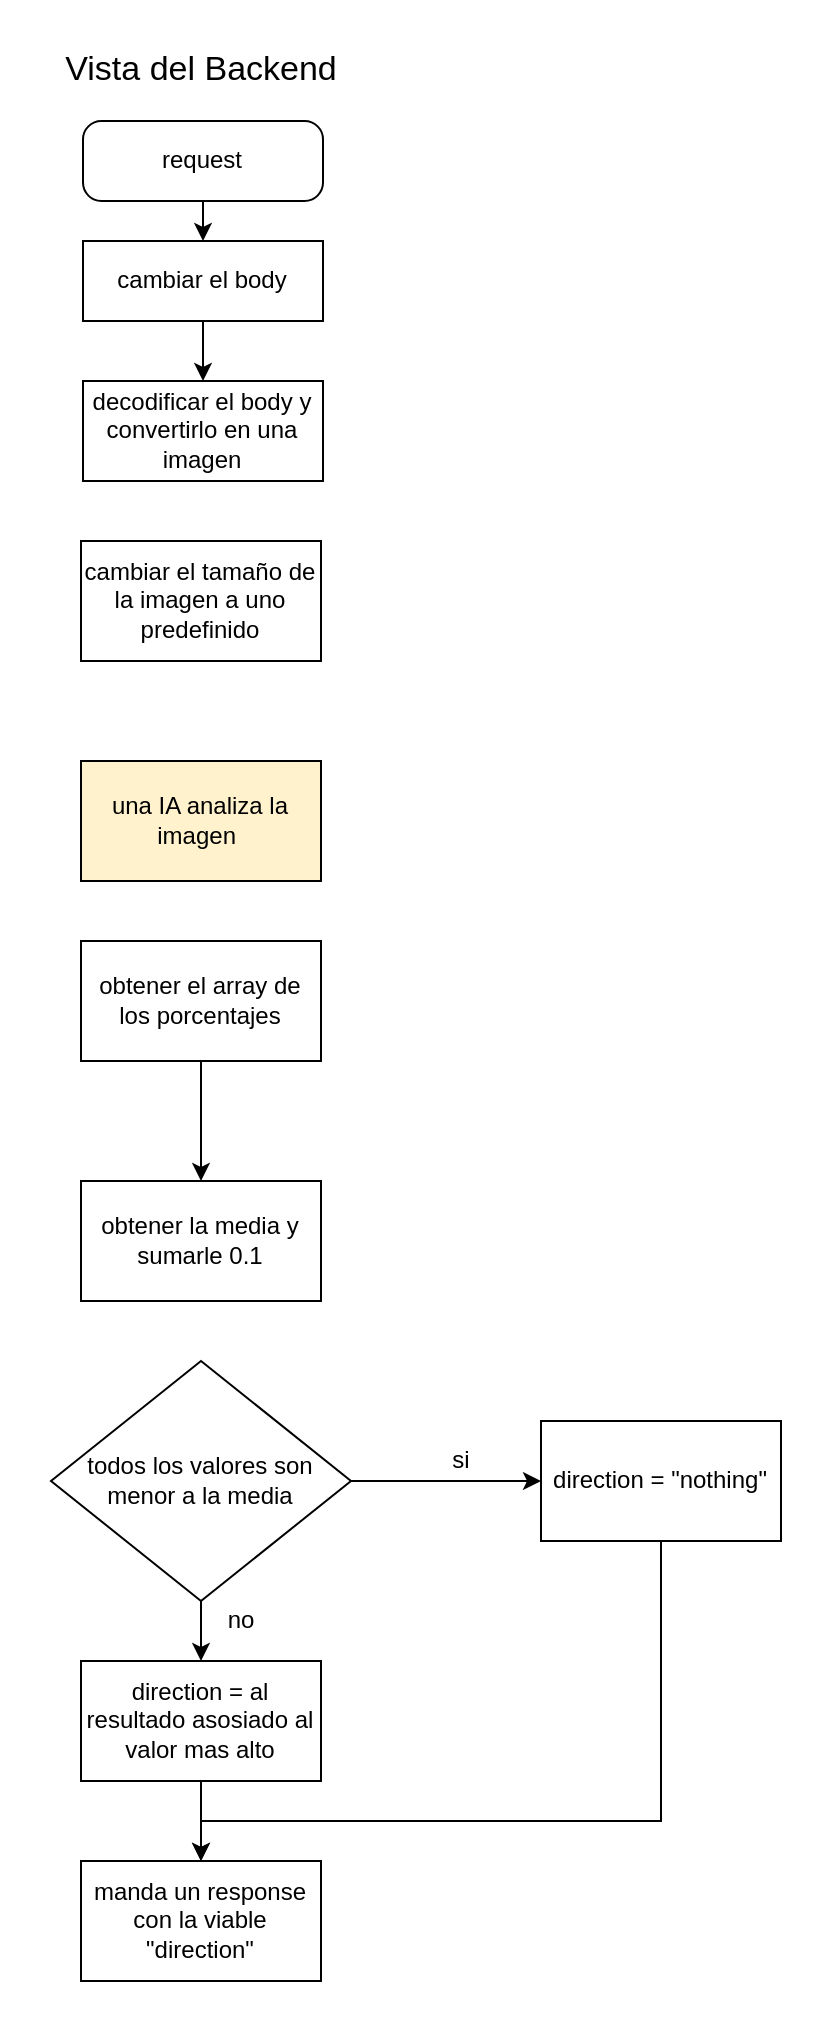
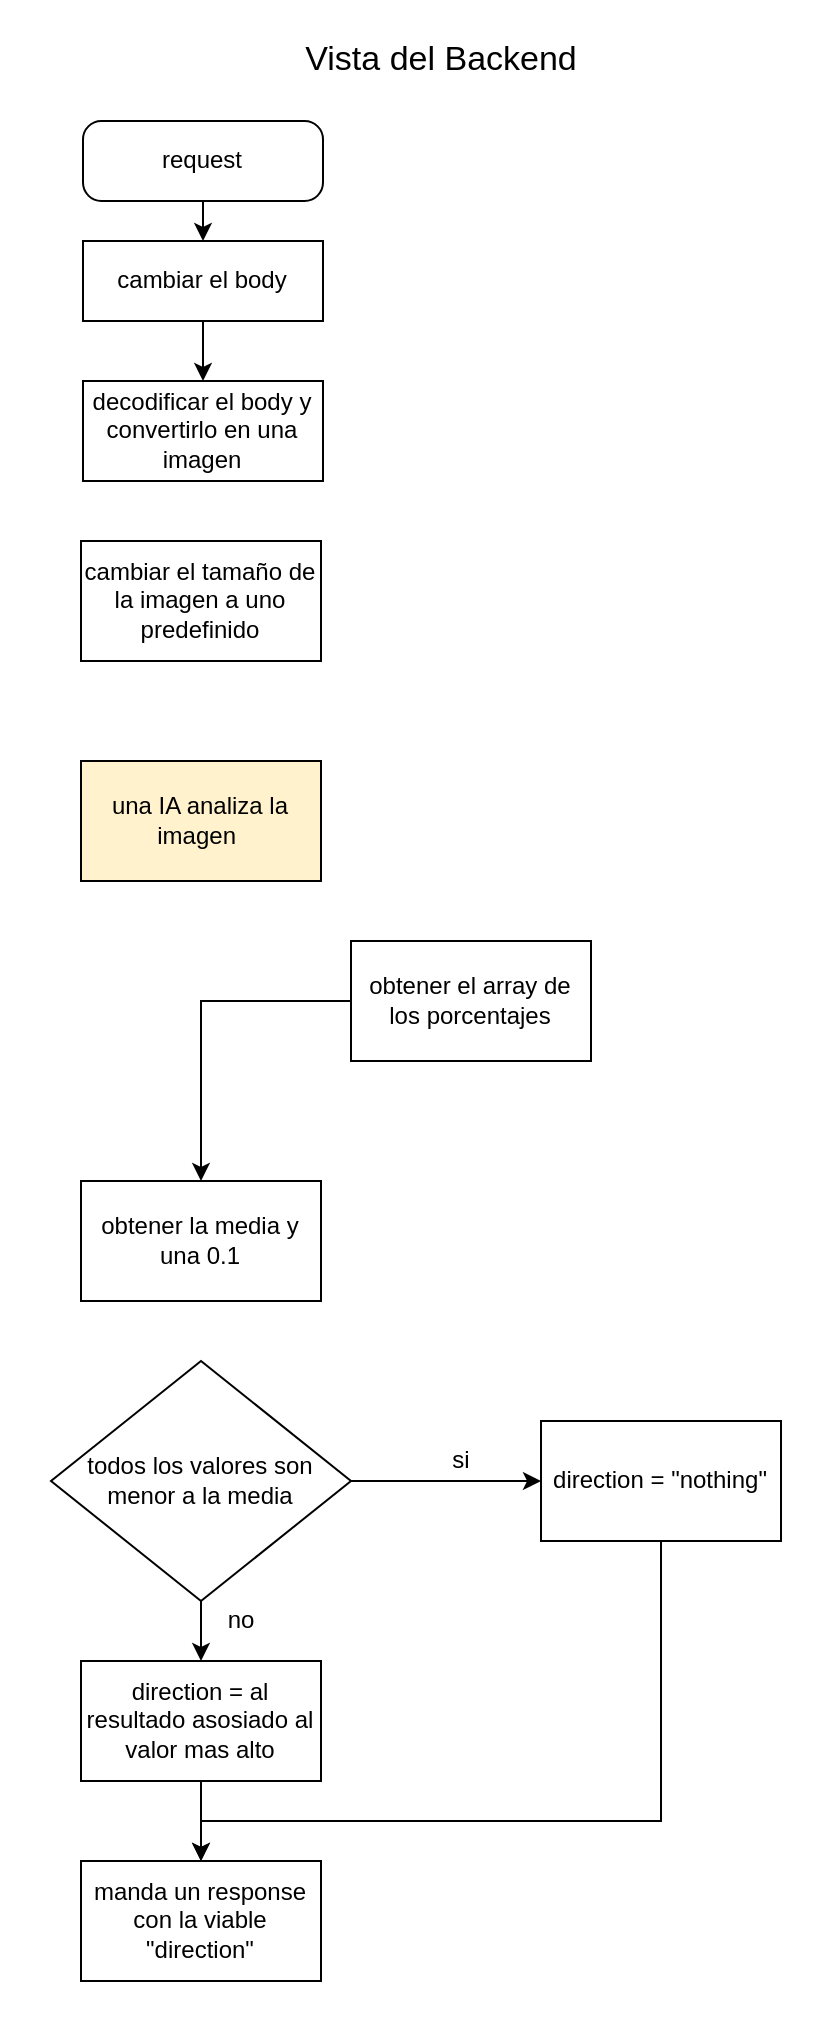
(201, 71) -> (441, 61)
(201, 1001) -> (471, 1001)
(201, 1241) -> (201, 1241)
